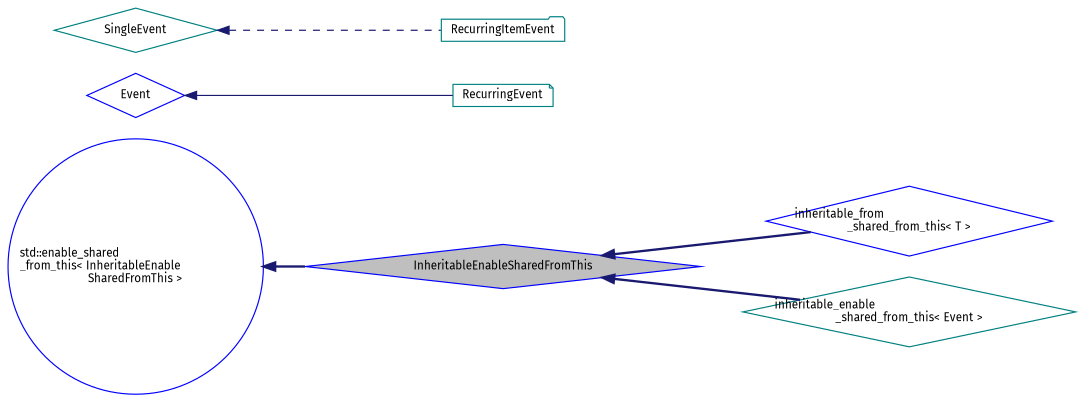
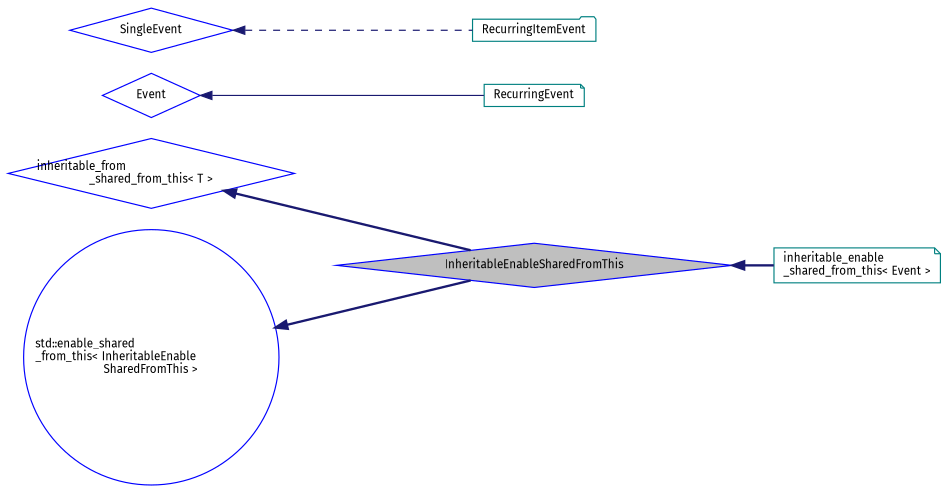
(136, 30) -> (151, 30)
(712, 243) -> (353, 222)
(909, 312) -> (857, 265)
